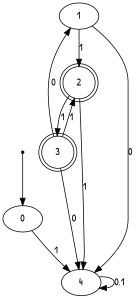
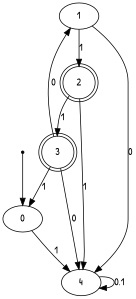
(67, 121) -> (41, 183)
